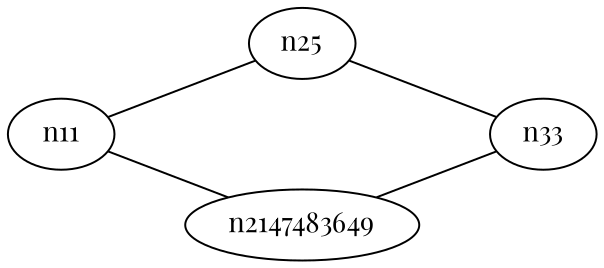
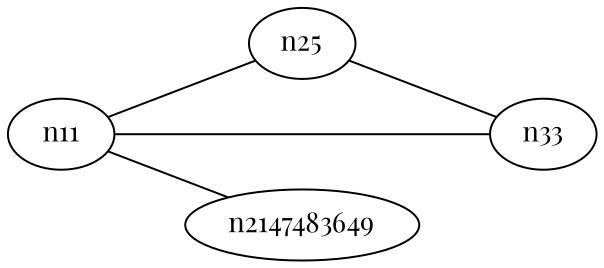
(436, 174) -> (302, 134)
